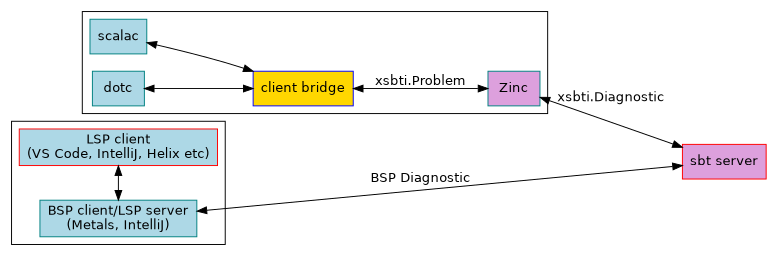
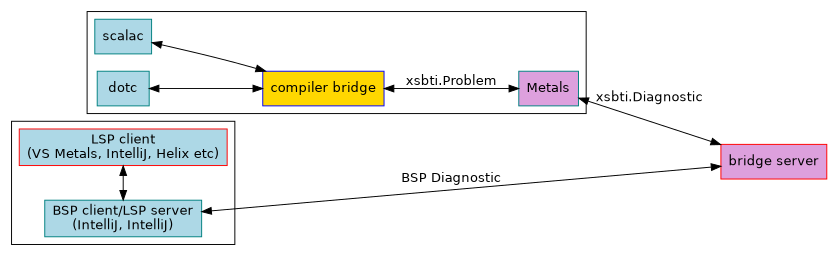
(303, 89) -> (323, 89)
(514, 89) -> (549, 89)
(118, 147) -> (123, 147)
(724, 162) -> (774, 162)
(118, 218) -> (123, 218)
